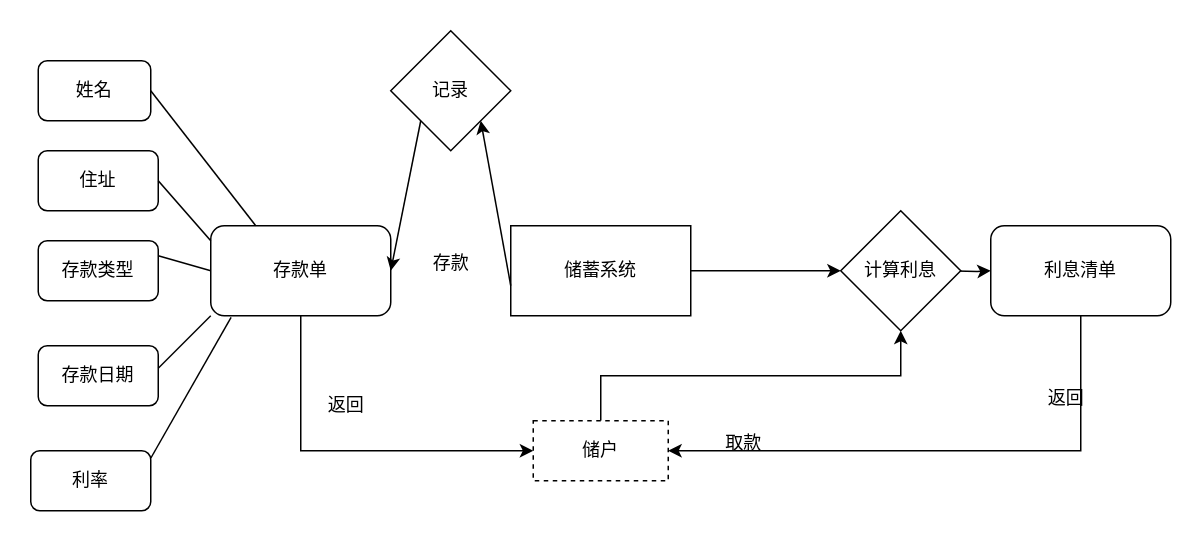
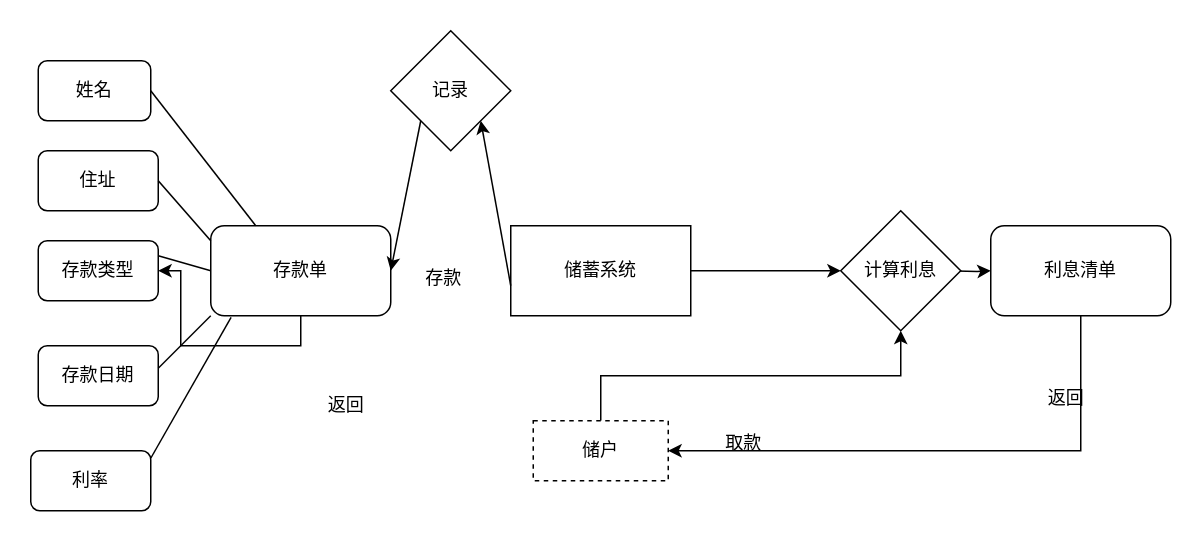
(451, 263) -> (443, 278)
(358, 451) -> (199, 346)
